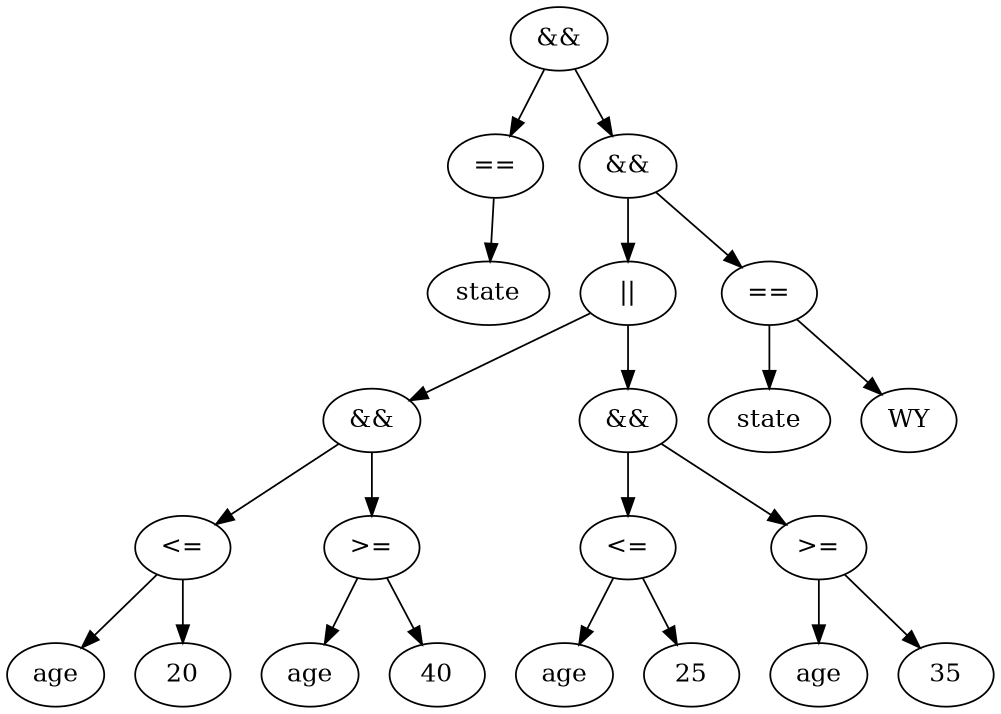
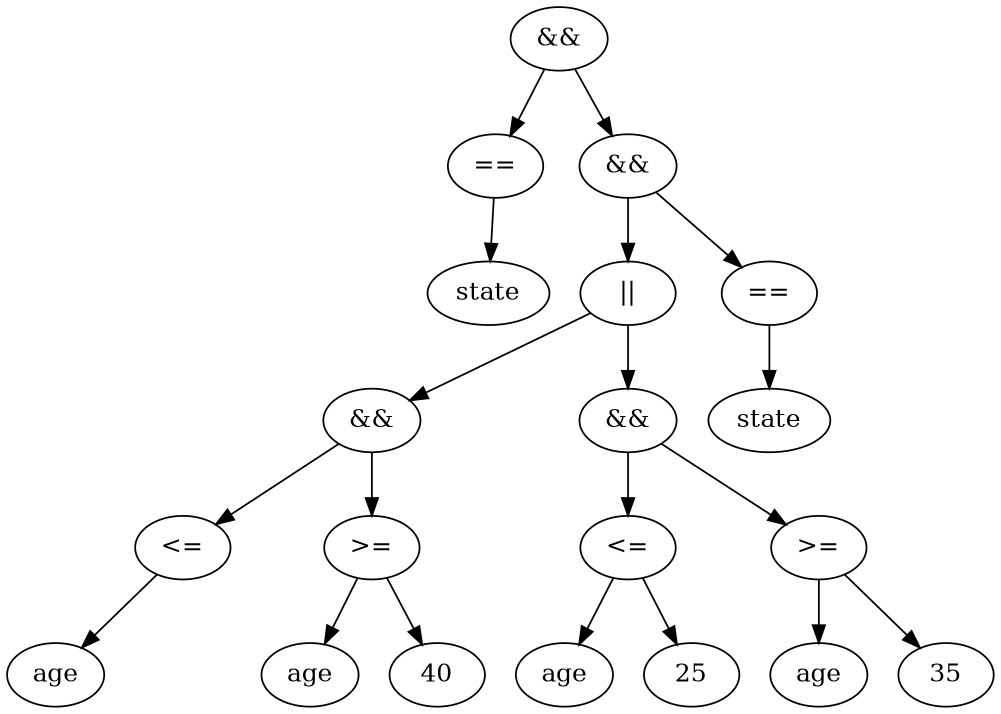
(909, 420) -> none
(183, 675) -> none
